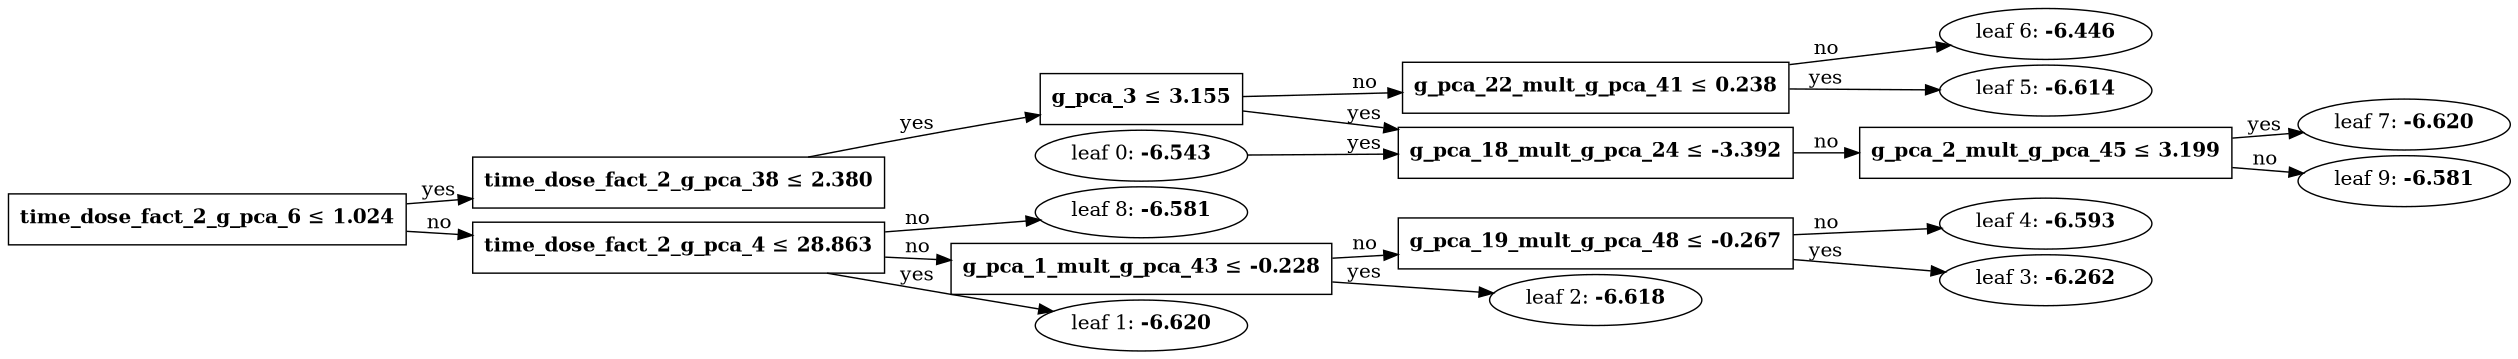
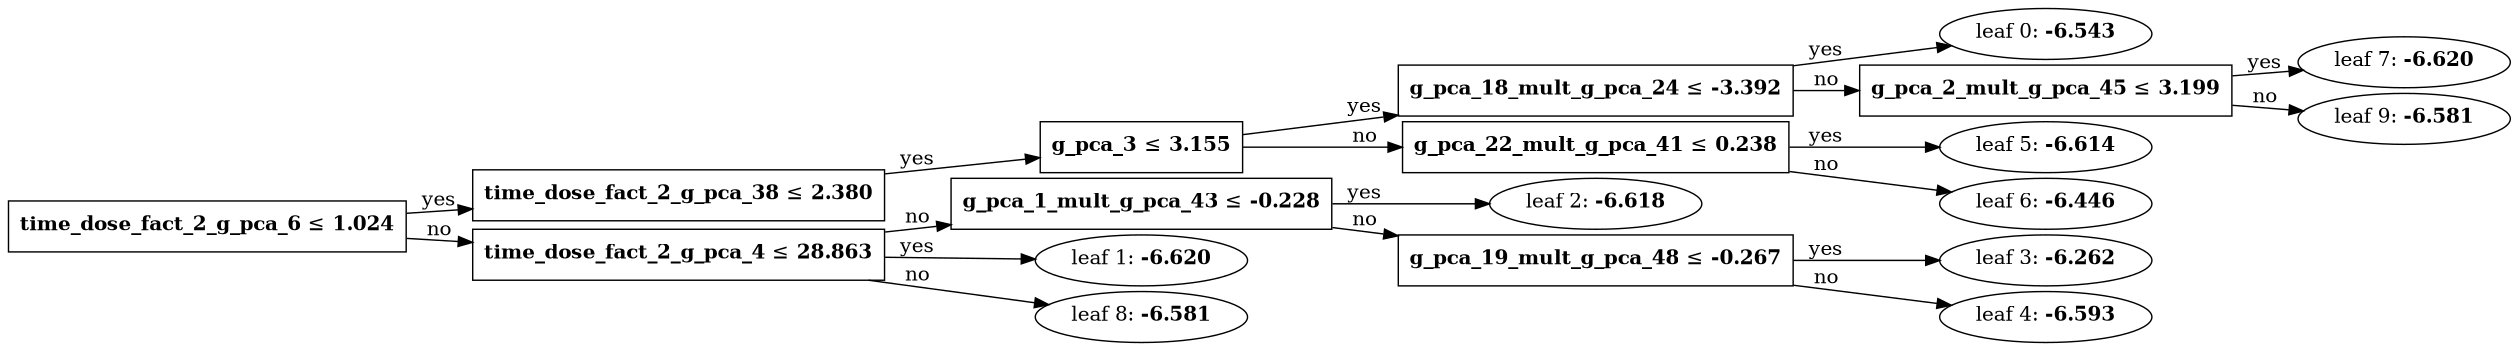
(1315, 155) -> (1865, 57)
